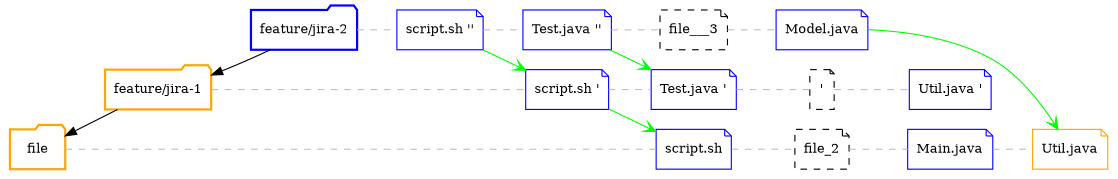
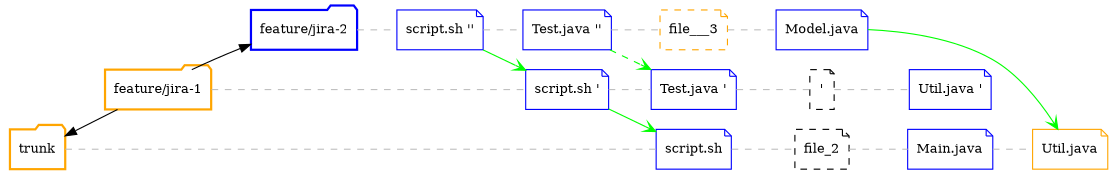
(694, 30) -> (694, 30)
(625, 57) -> (625, 57)
(246, 61) -> (216, 59)
(38, 149) -> (38, 149)
